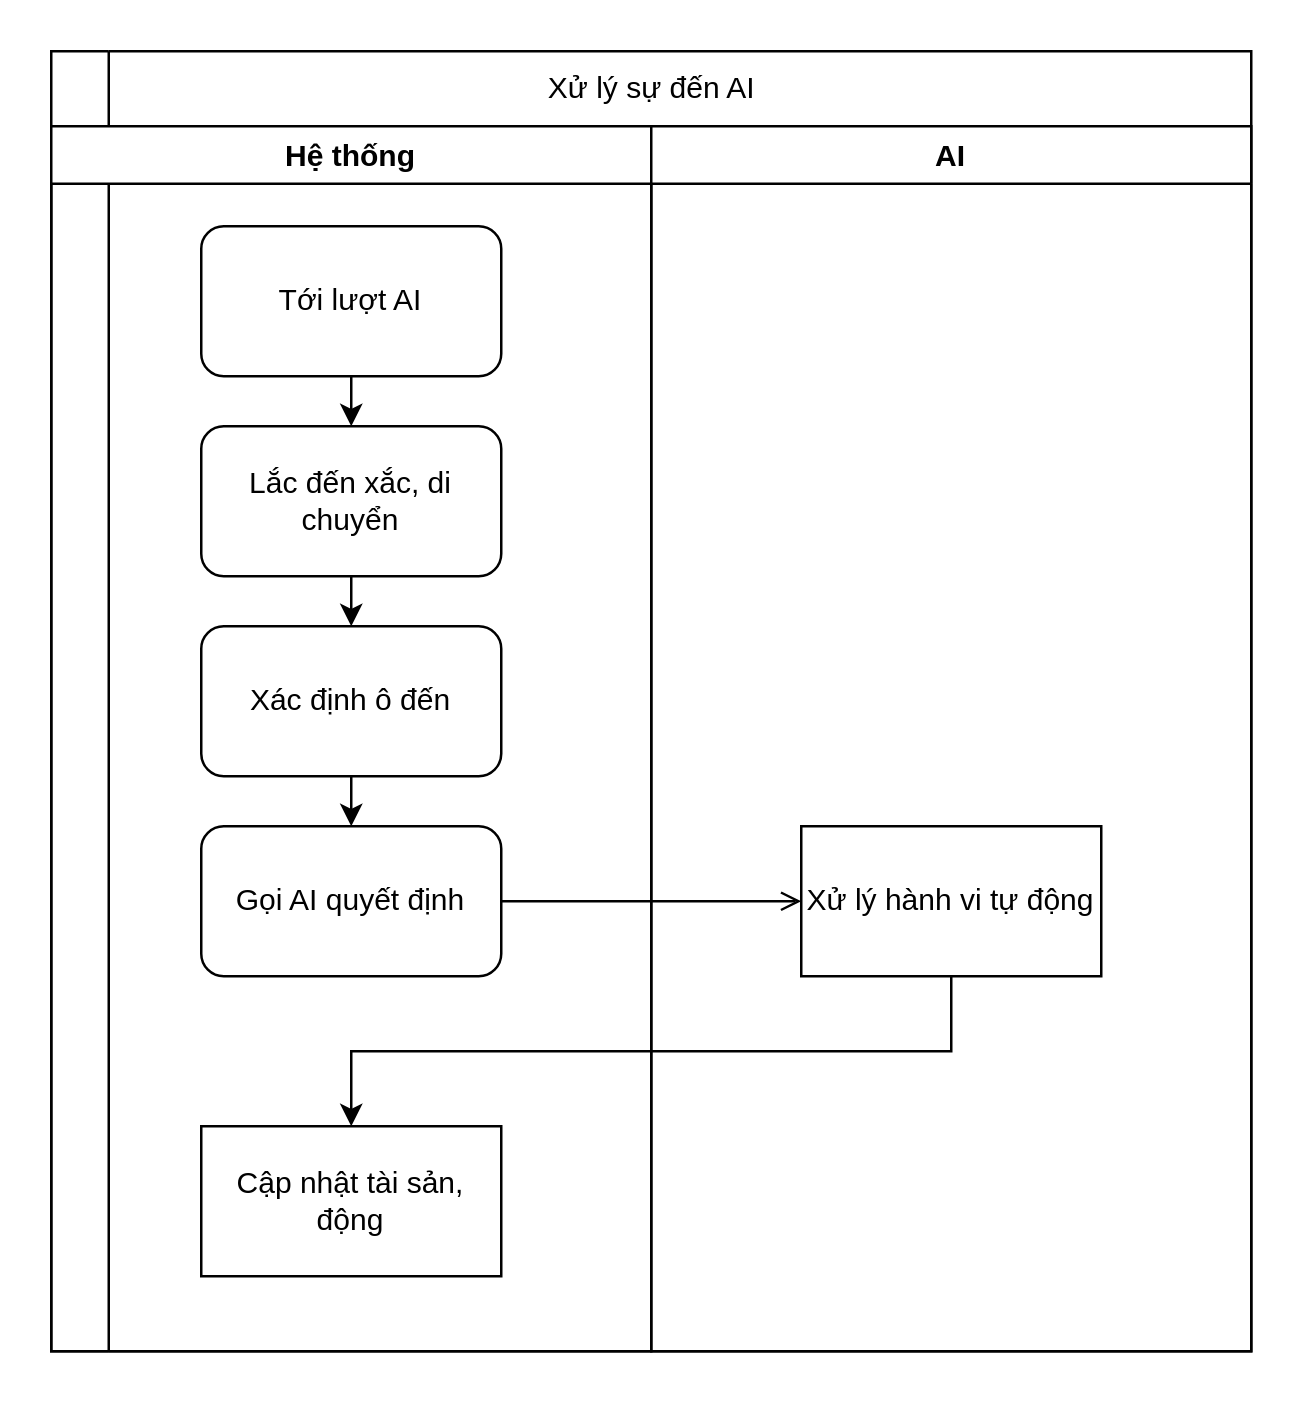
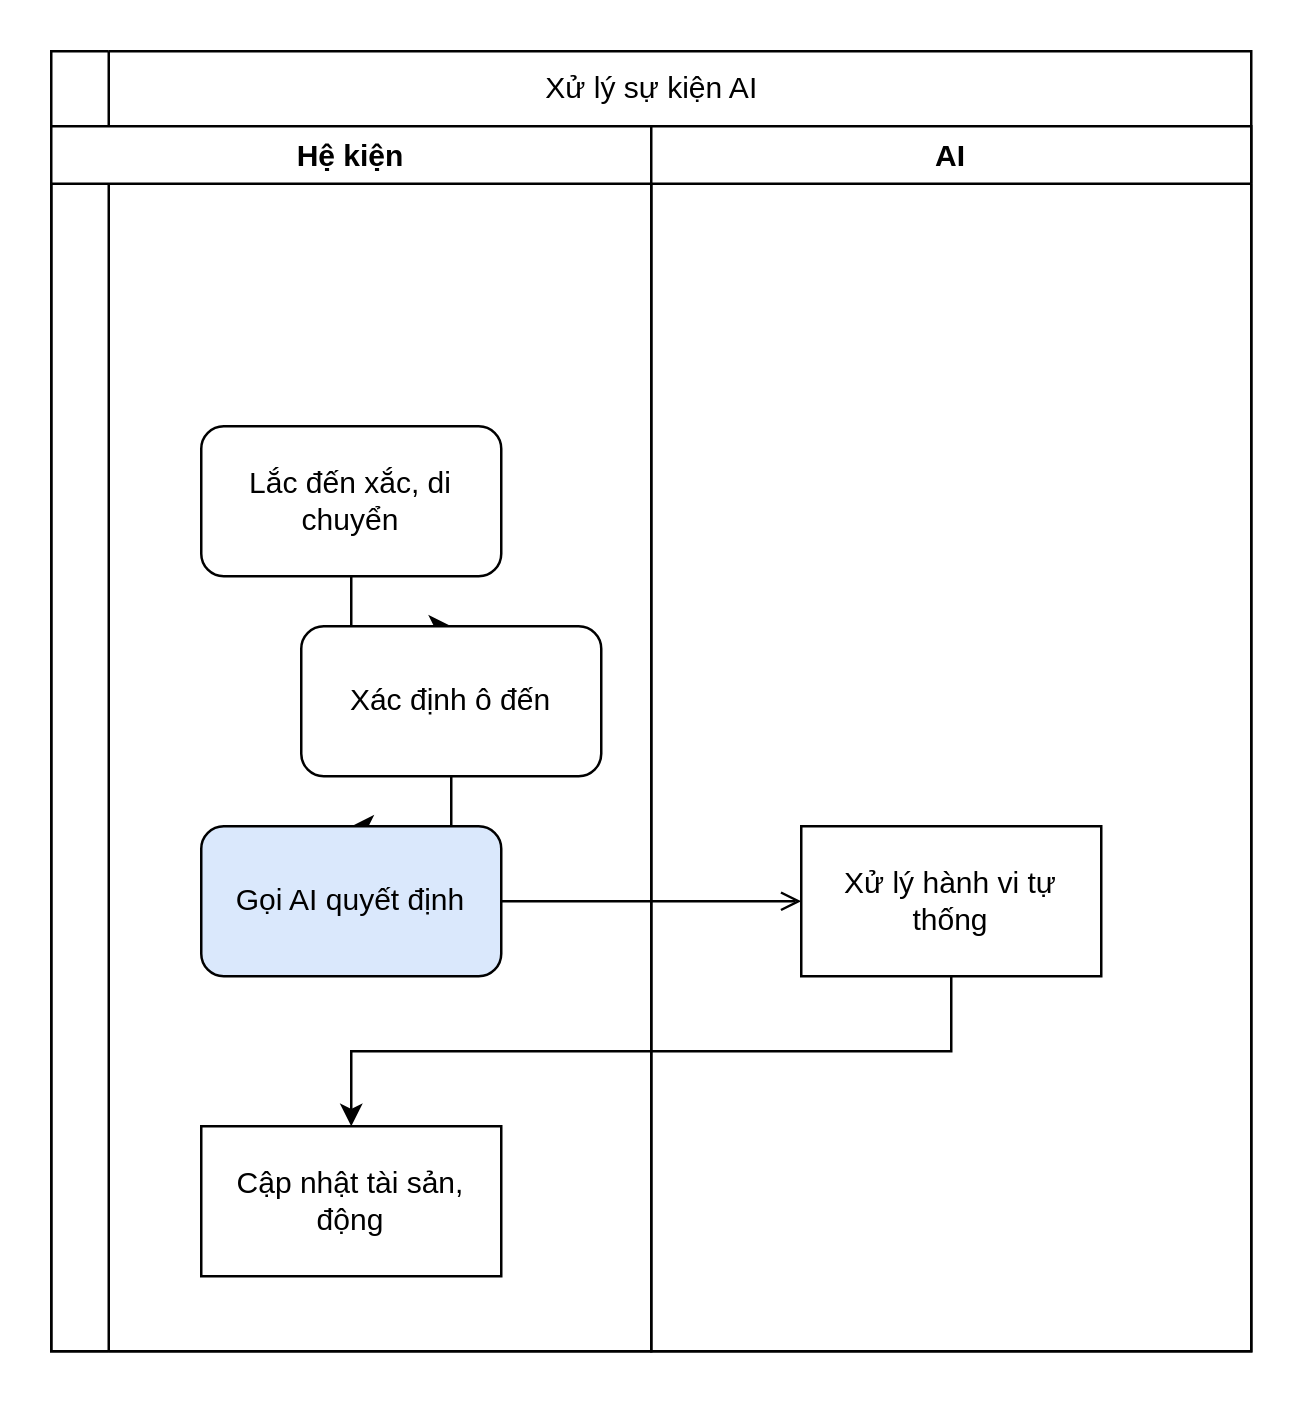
(653, 89) -> (653, 89)
(350, 156) -> (350, 156)
(351, 301) -> none
(351, 393) -> none
(351, 701) -> (451, 701)
(351, 901) -> (351, 901)
(951, 901) -> (951, 901)
